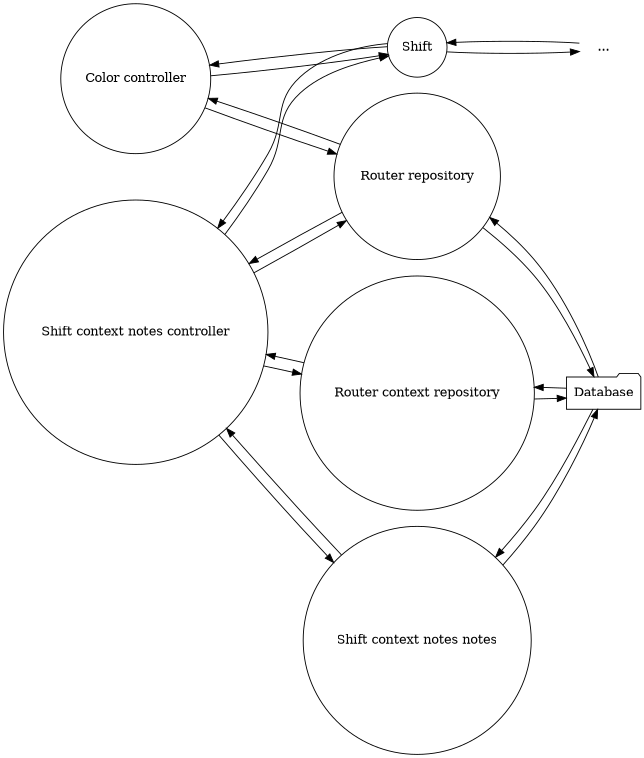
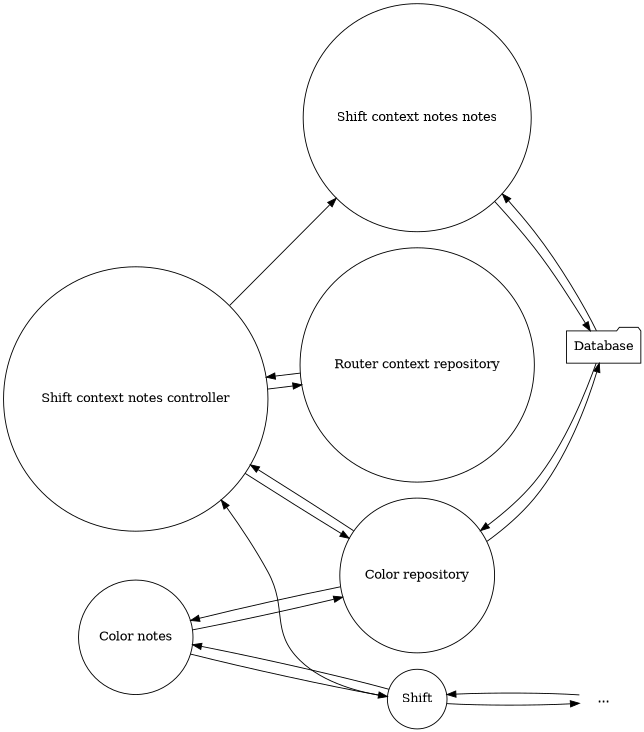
(136, 79) -> (136, 637)
(289, 107) -> none
(417, 176) -> (417, 575)
(555, 388) -> none
(546, 399) -> none
(287, 496) -> none
